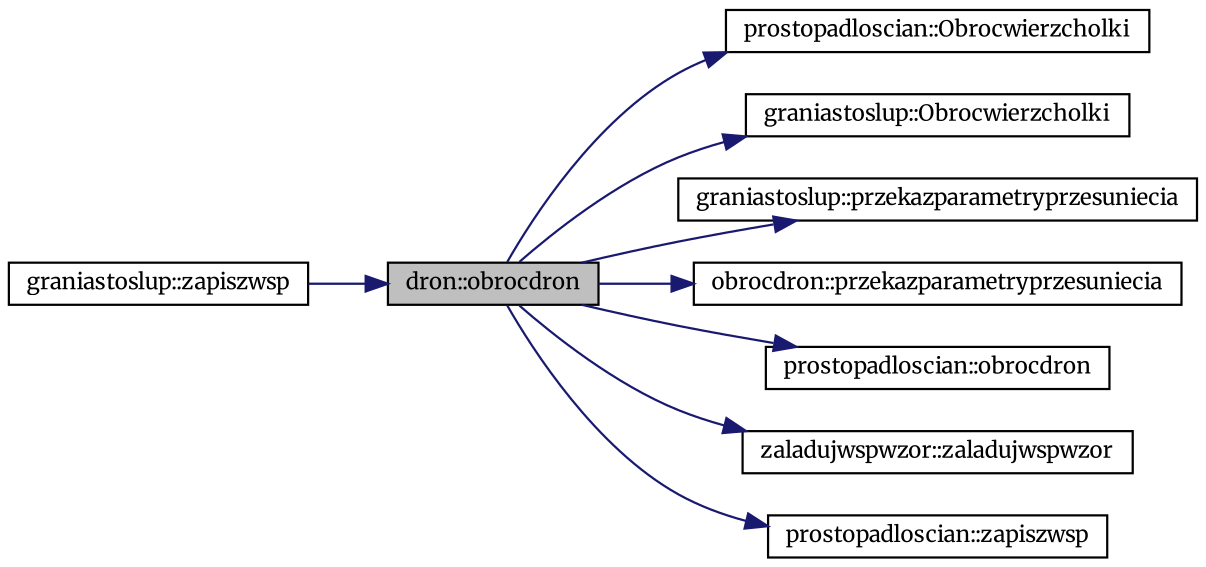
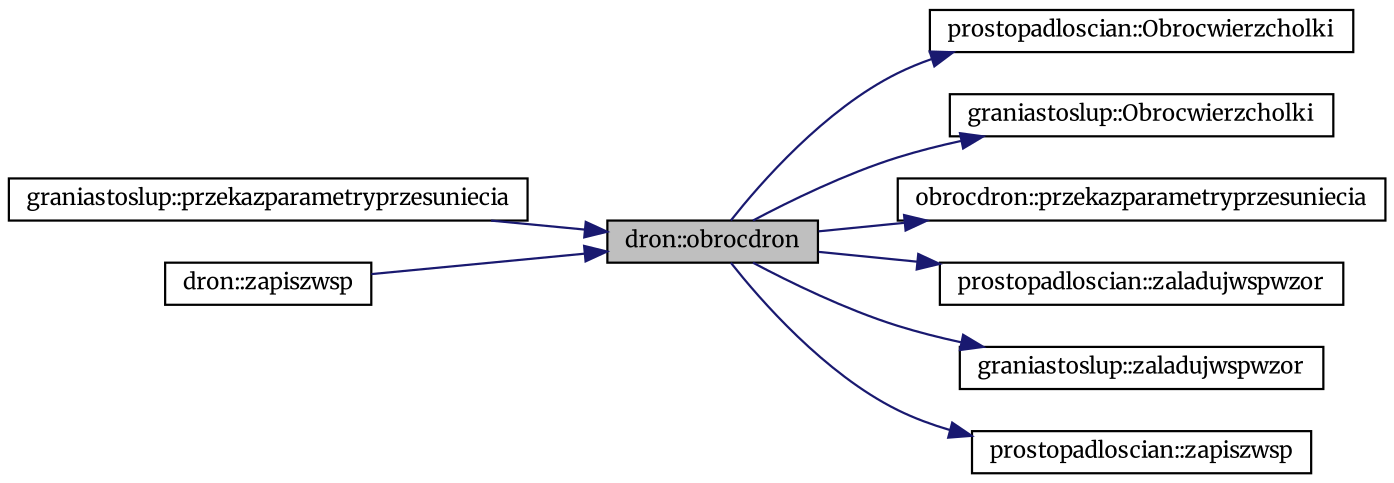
(677, 242) -> (538, 225)
(158, 284) -> (268, 284)
(938, 368) -> (1142, 284)
(938, 452) -> (1142, 368)
